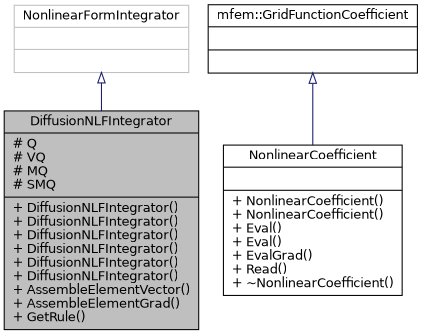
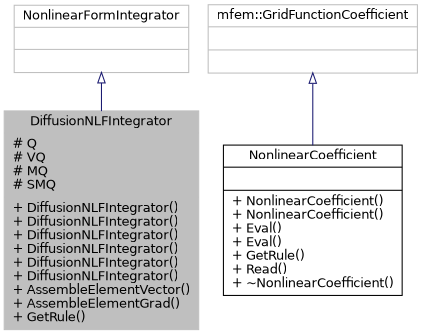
(313, 39) -> (313, 39)
(101, 220) -> (101, 220)
(272, 256) -> (269, 256)
